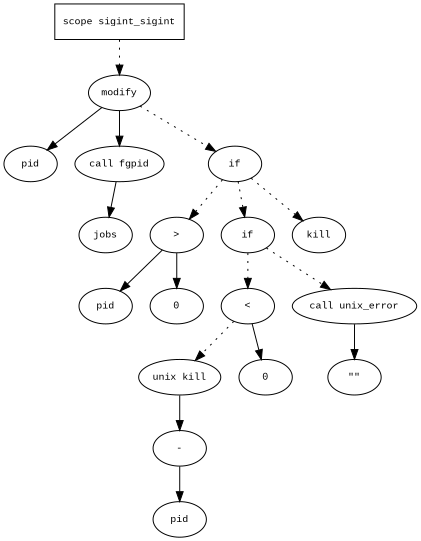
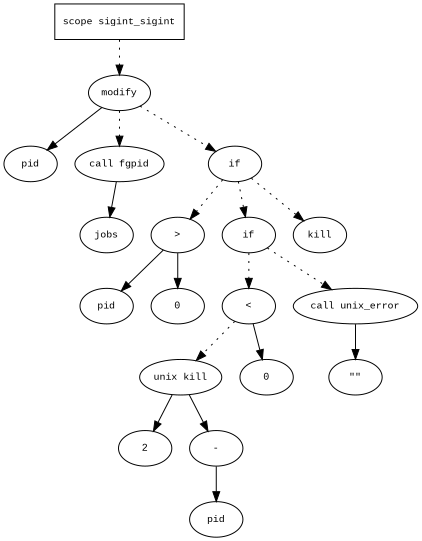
(119, 124) -> (119, 124)
none -> (145, 448)
